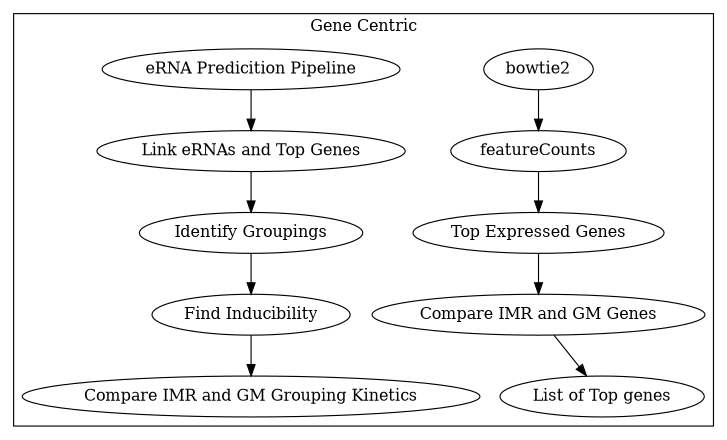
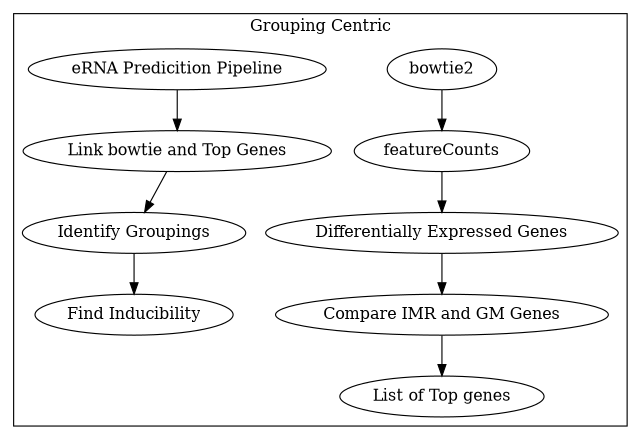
(364, 27) -> (320, 27)
(251, 151) -> (177, 151)
(539, 233) -> (442, 233)
(251, 397) -> none
